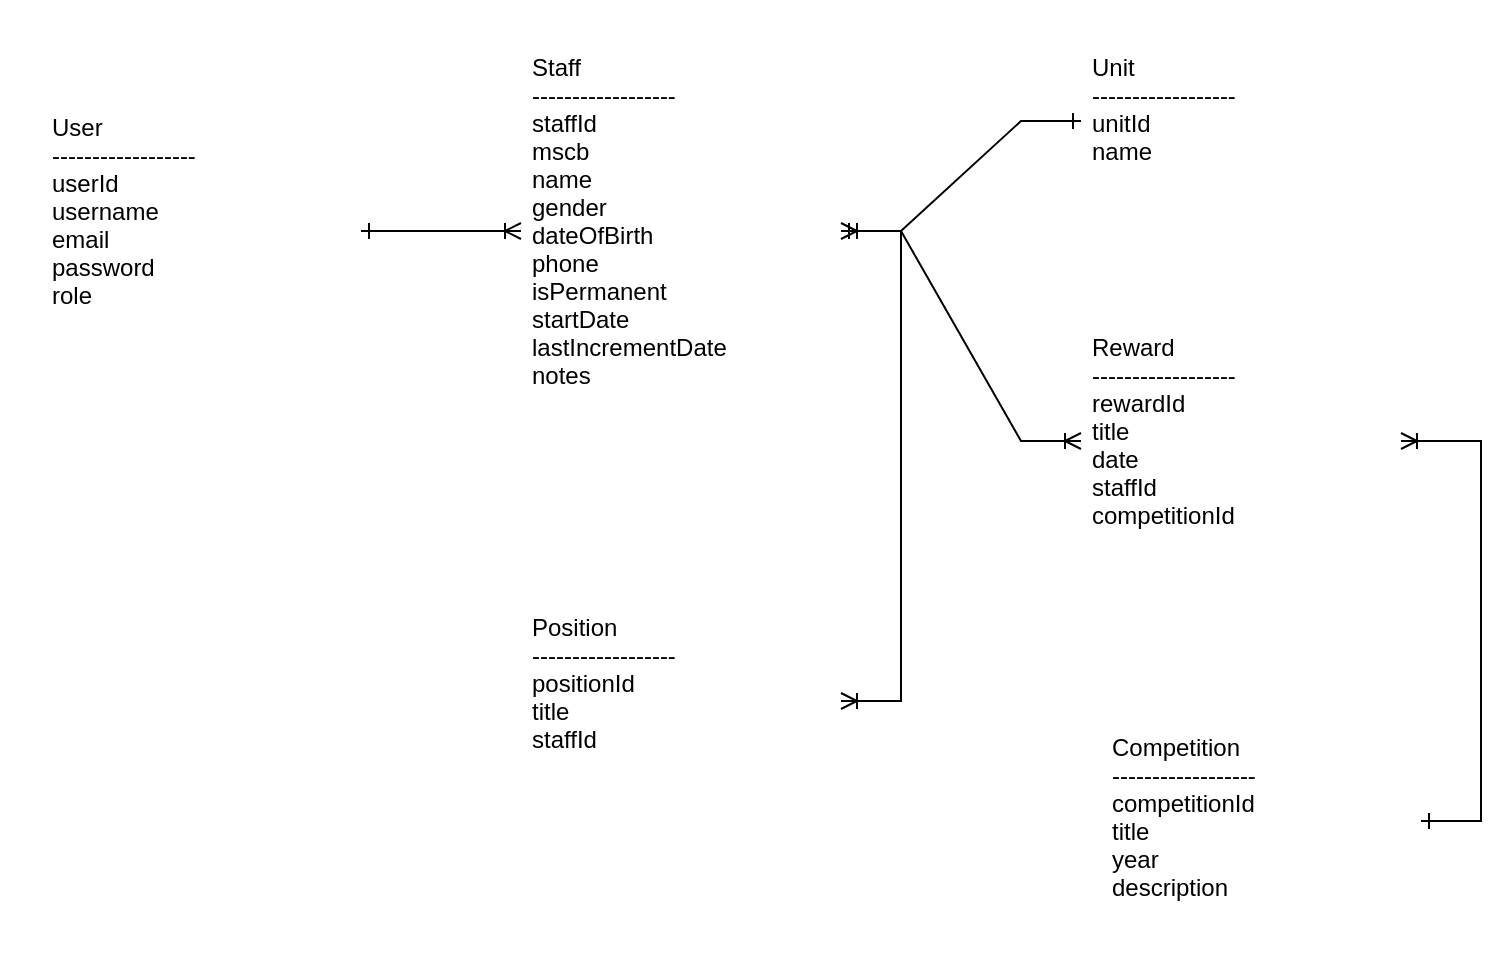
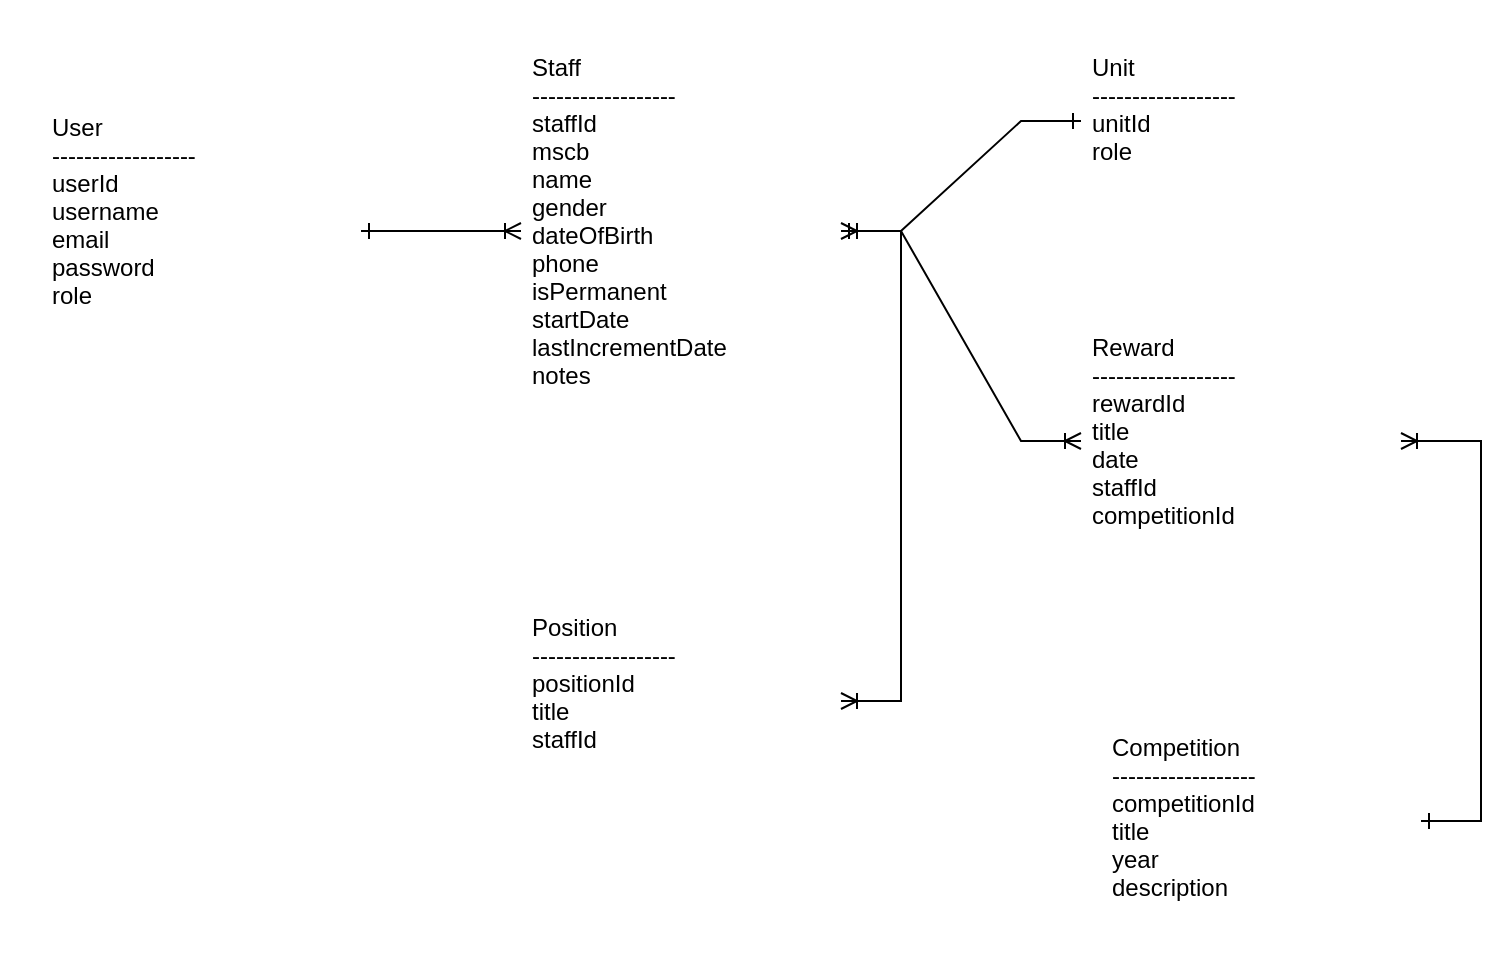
(1116, 68) -> (1116, 68)
